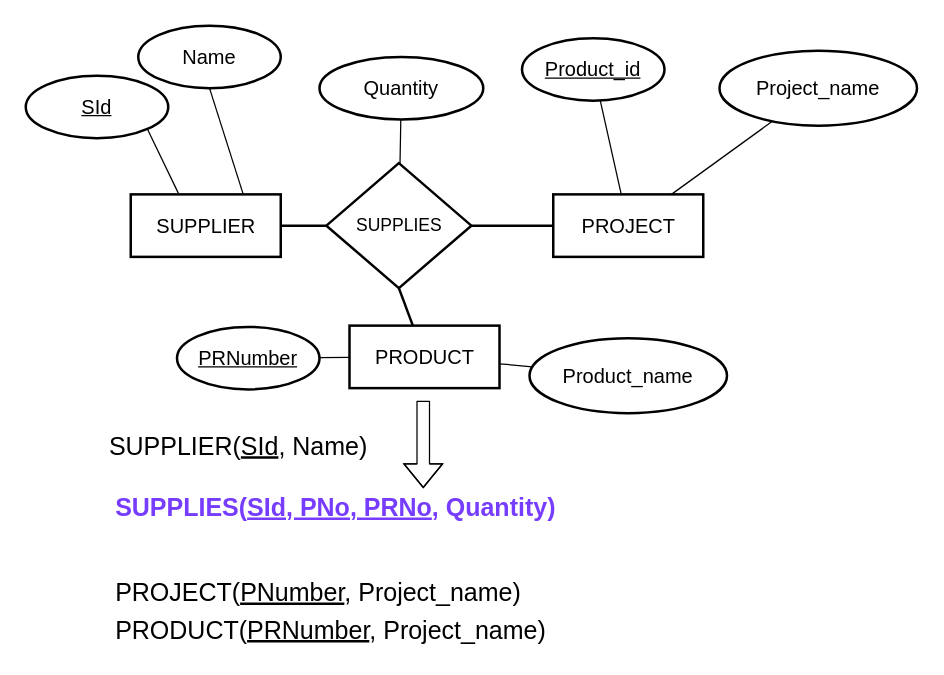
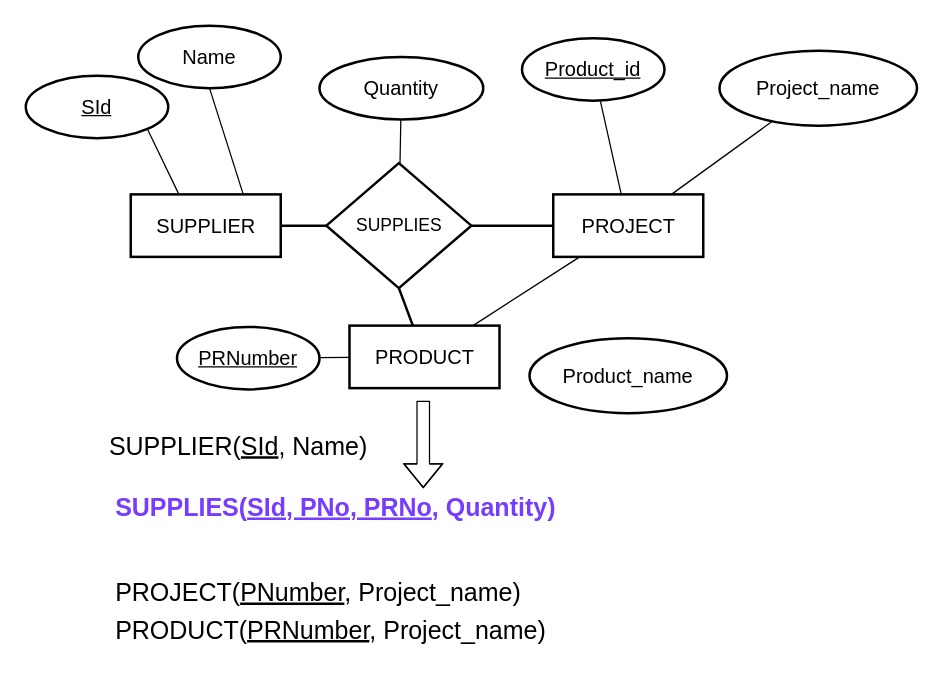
(516, 365) -> (526, 291)
